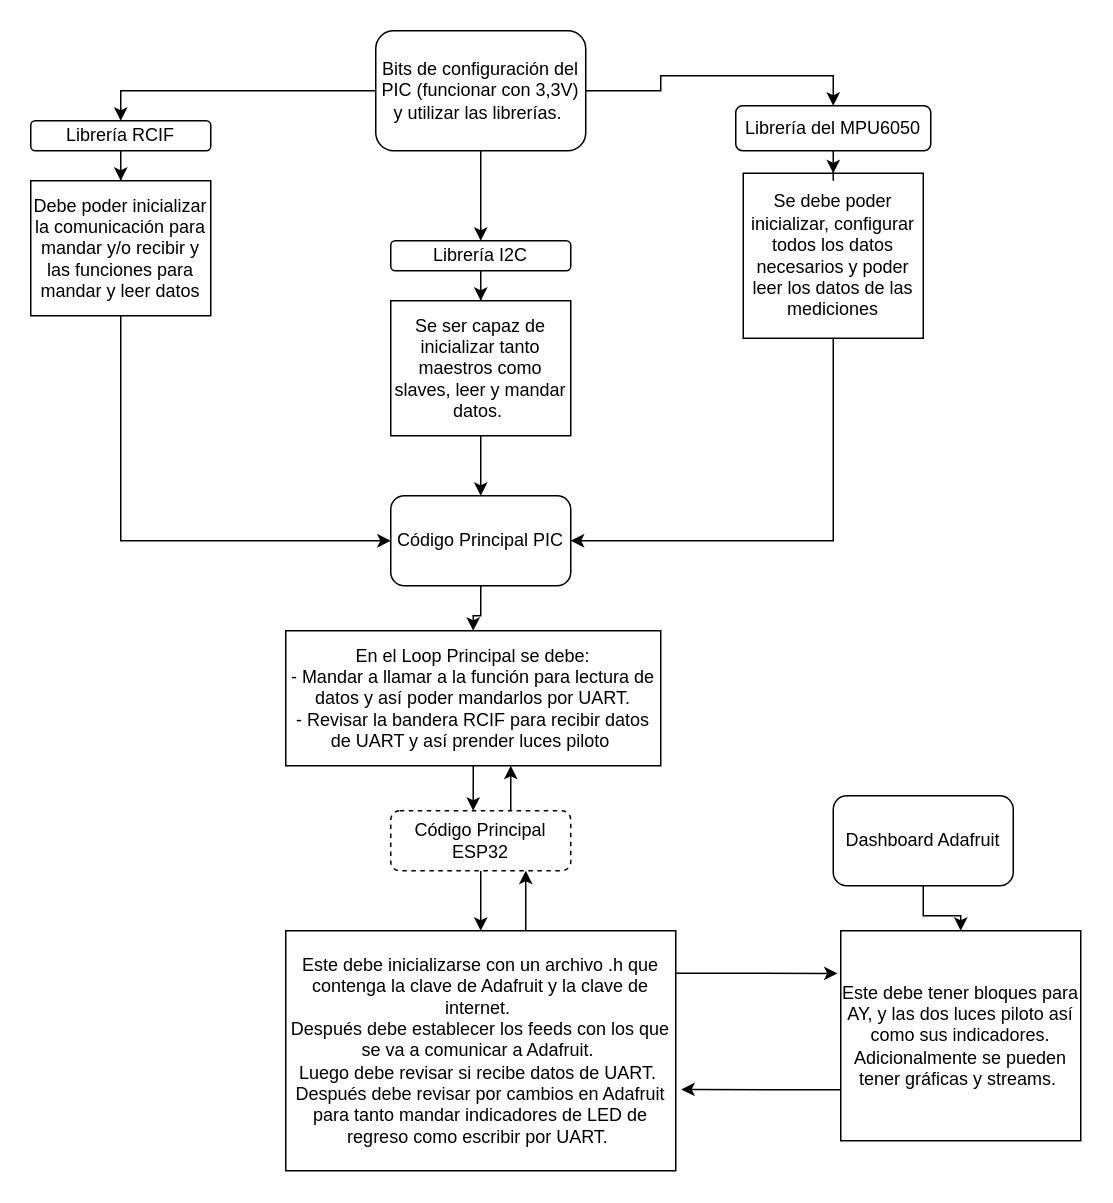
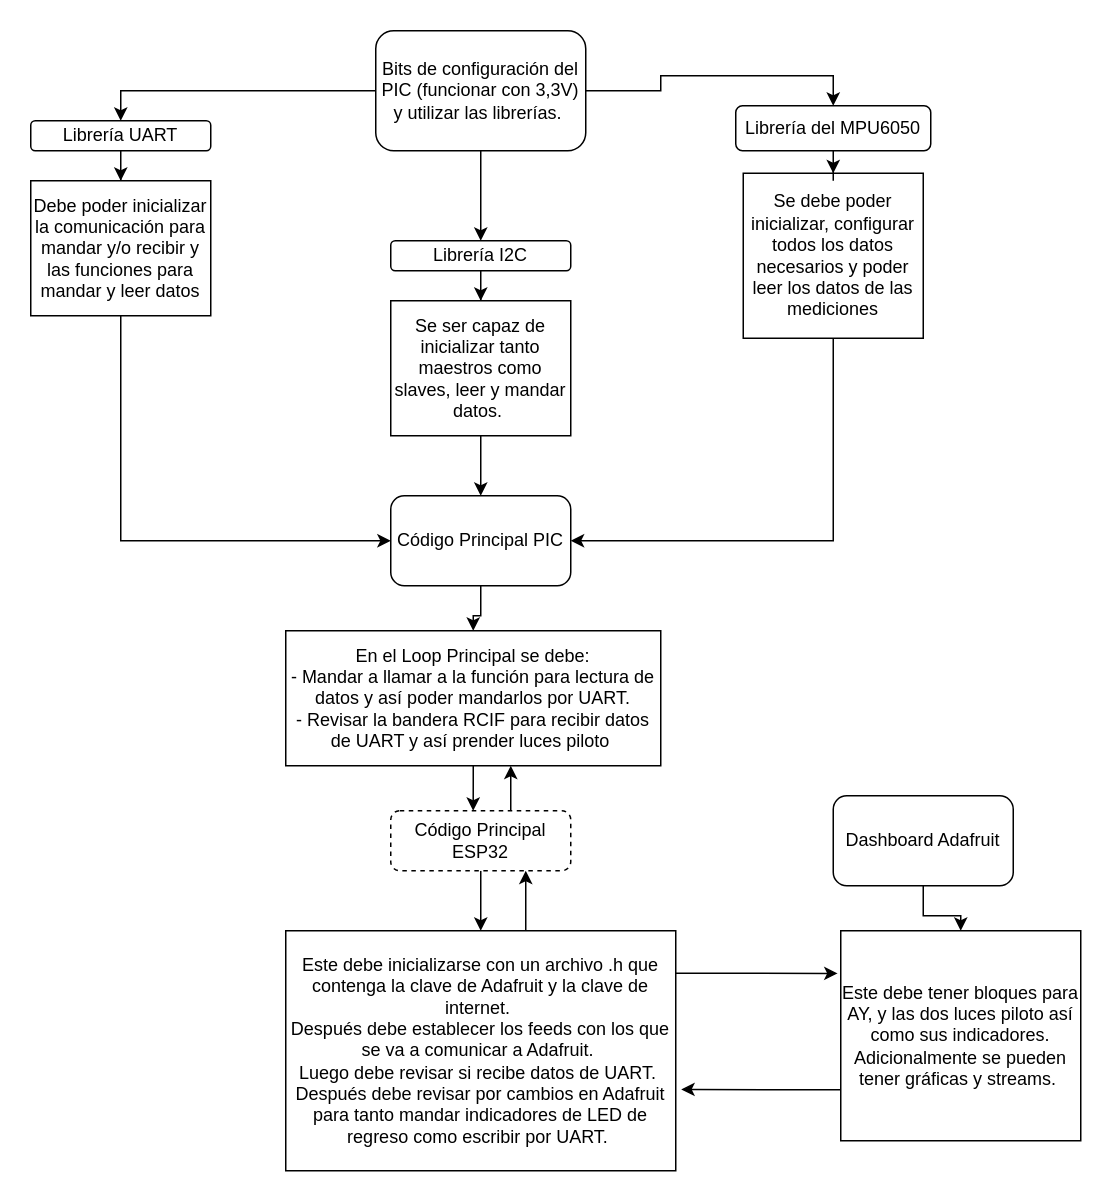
(121, 136) -> (121, 136)
